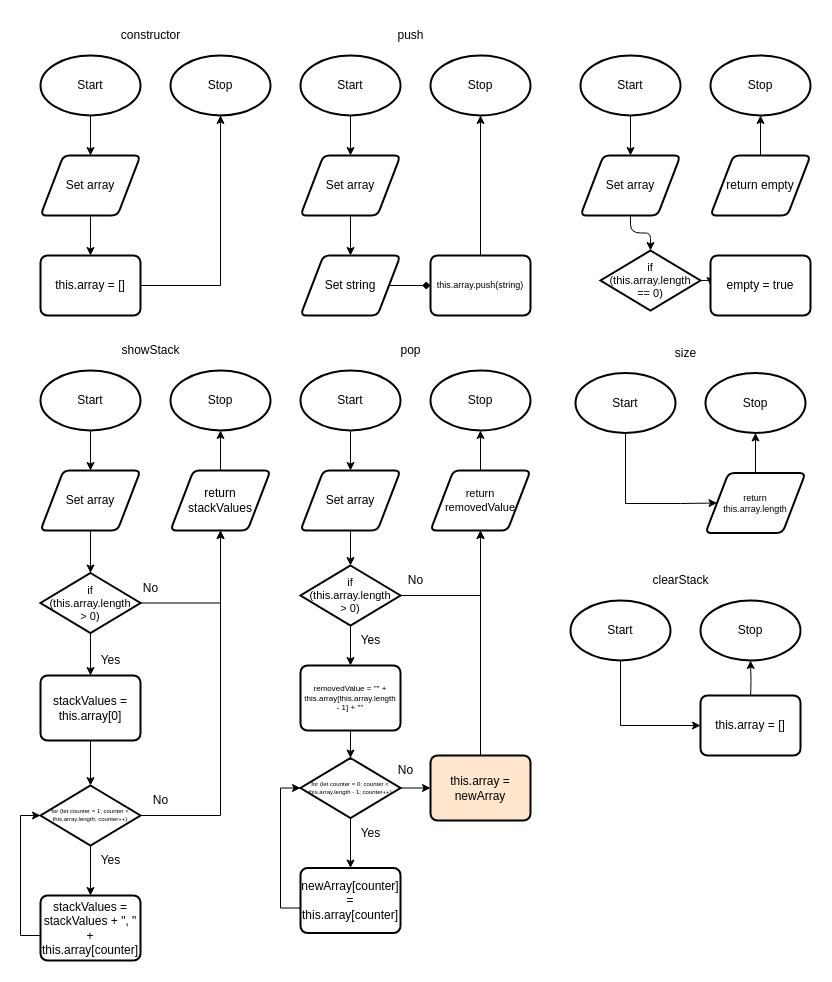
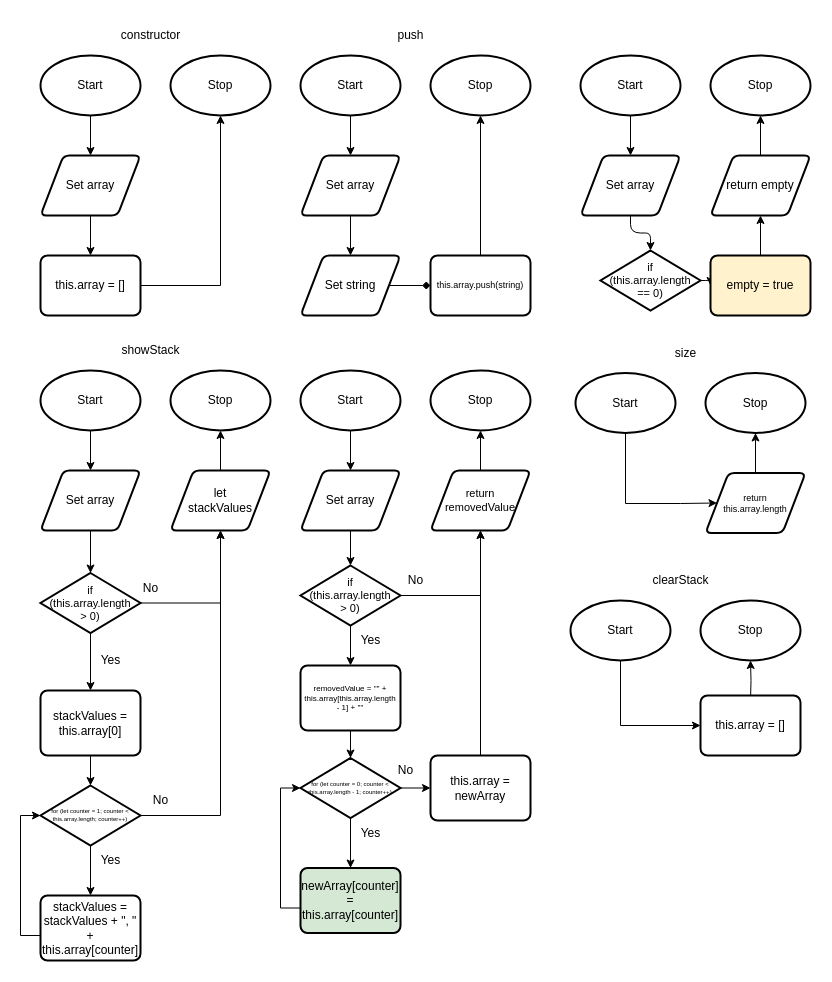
none -> (761, 238)
(761, 286) -> (761, 286)
(411, 351) -> none
(221, 501) -> (221, 501)
(91, 708) -> (91, 723)
(481, 788) -> (481, 788)
(351, 901) -> (351, 901)
